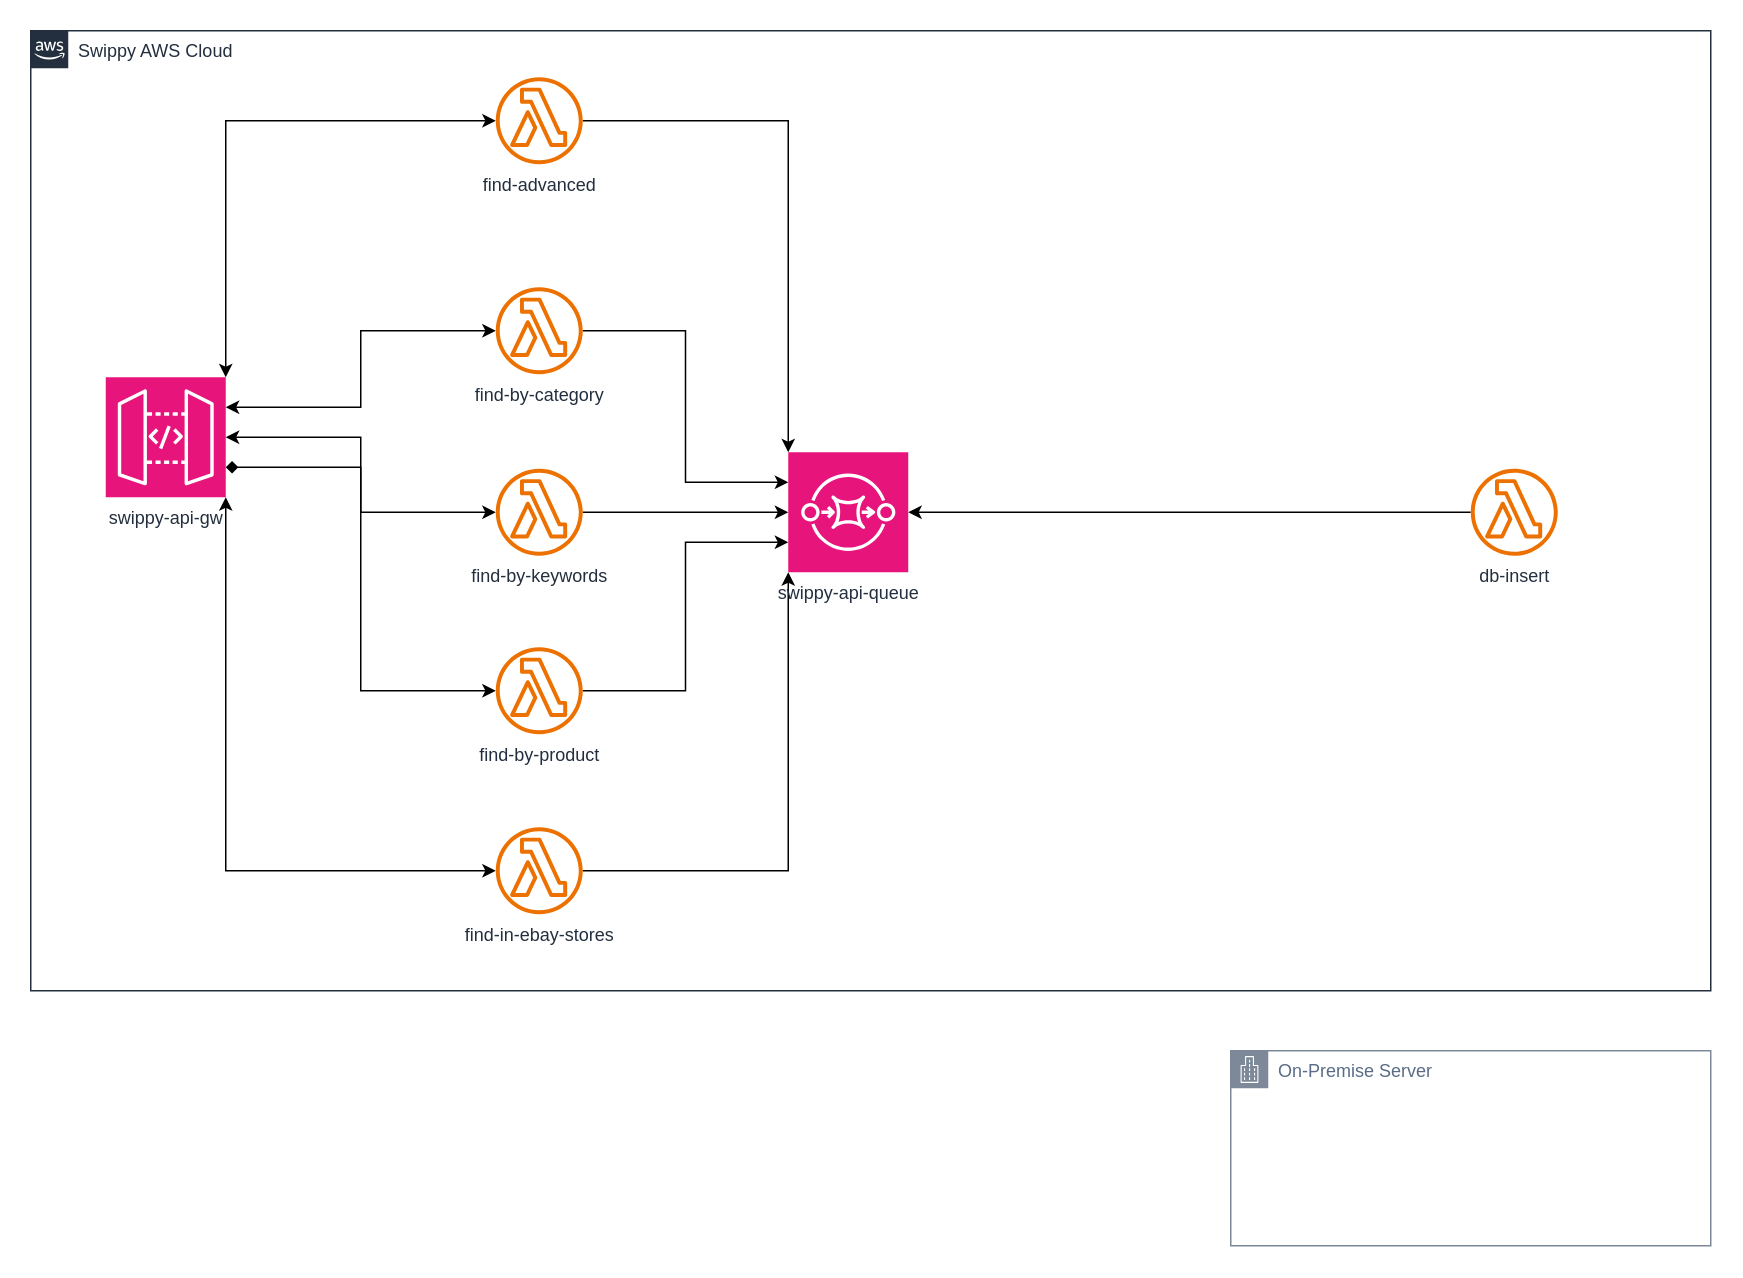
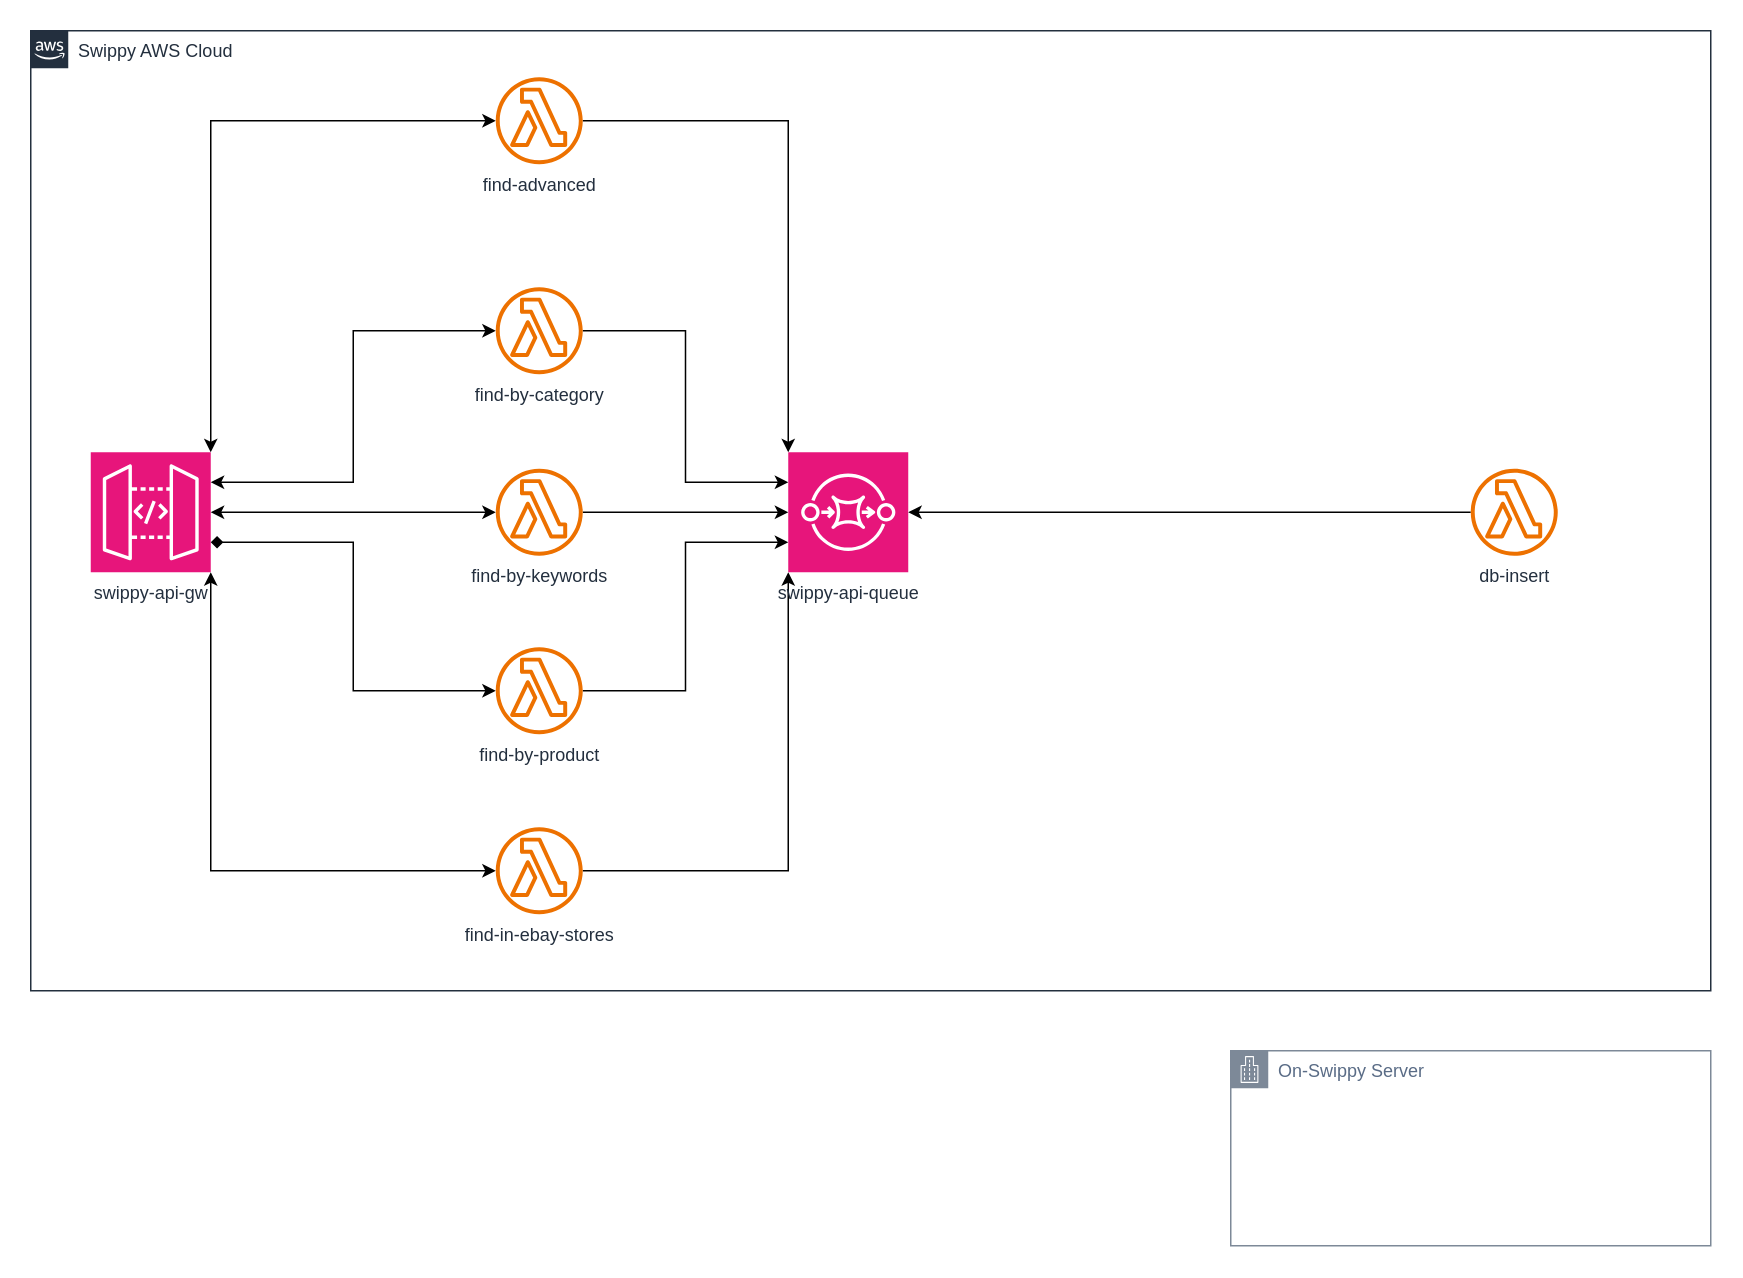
(166, 437) -> (151, 512)
(1360, 1072) -> (1355, 1072)
